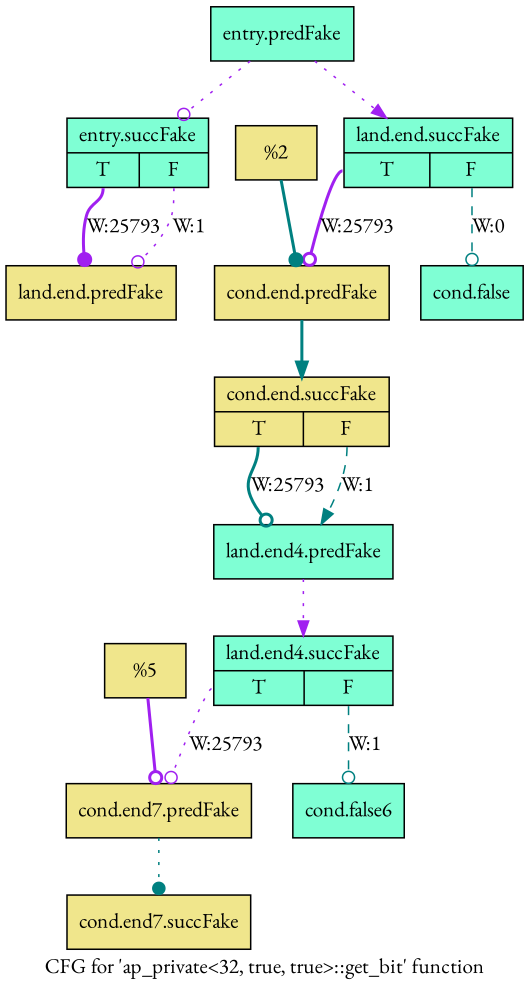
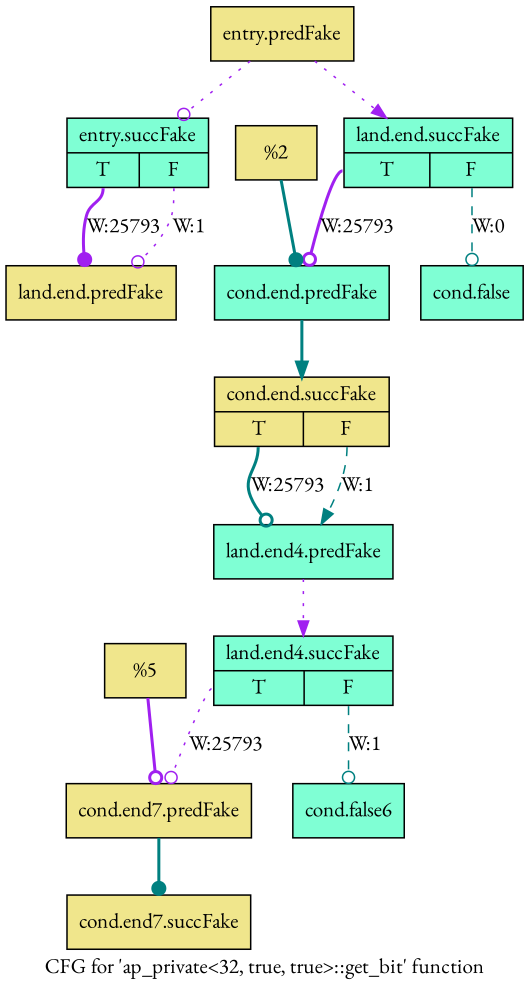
(282, 34) -> (282, 34)
(302, 293) -> (302, 293)
(159, 860) -> (159, 860)
